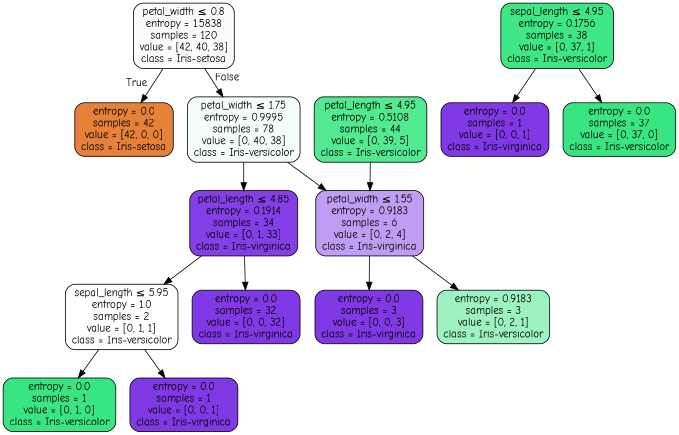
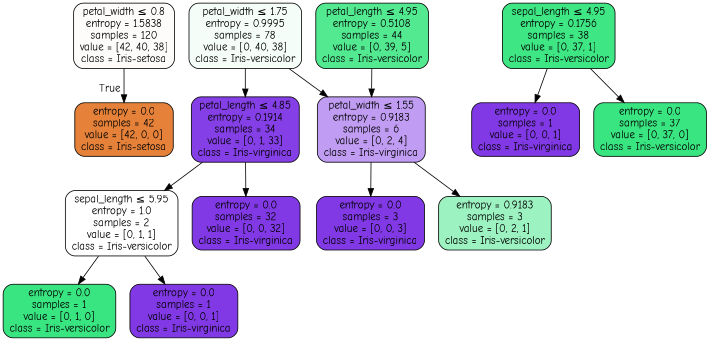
(212, 79) -> none
